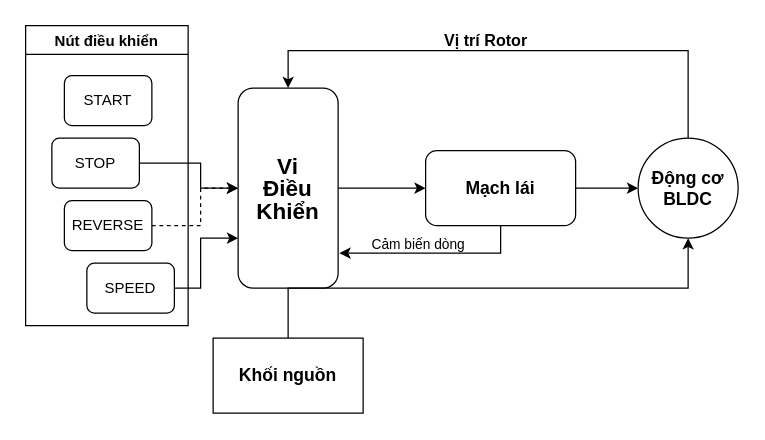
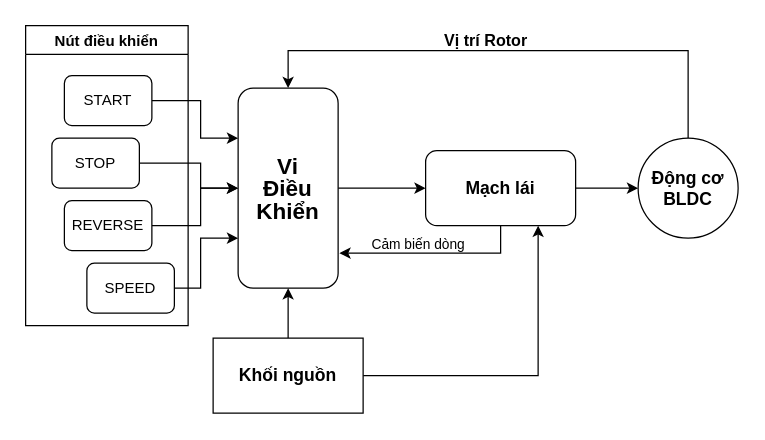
none -> (201, 110)
(195, 226) -> (195, 226)
(527, 288) -> (288, 298)
none -> (521, 376)
